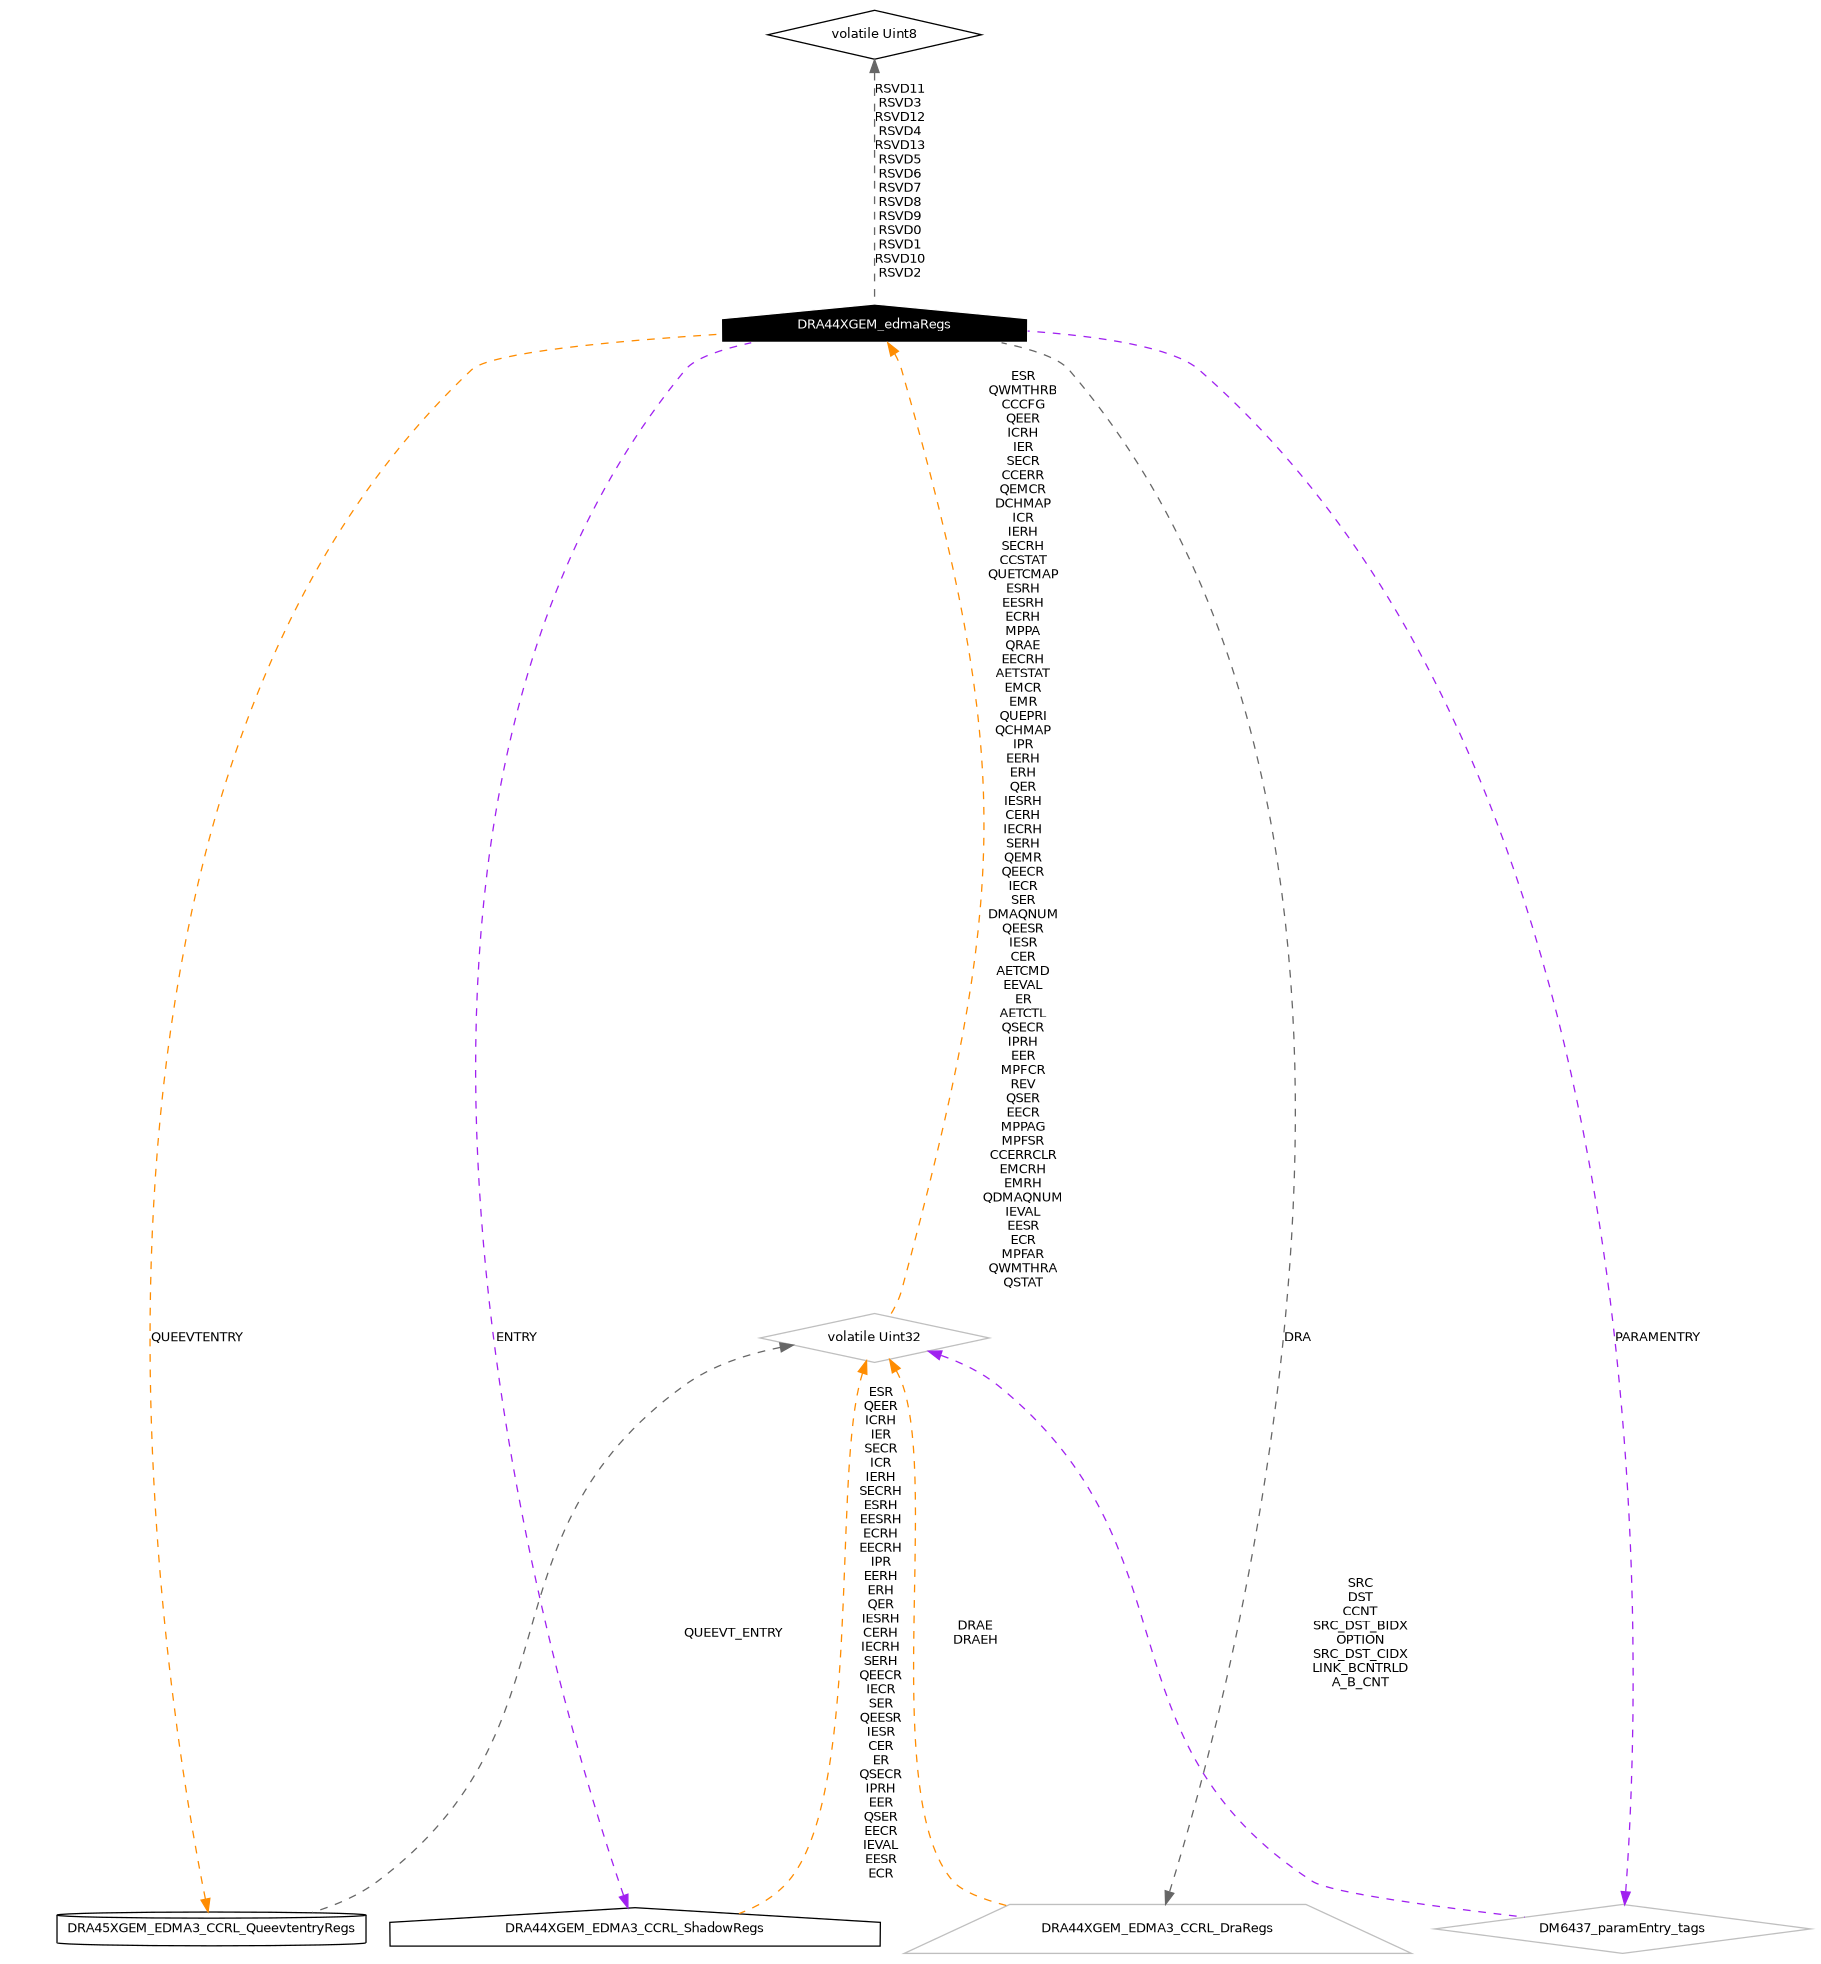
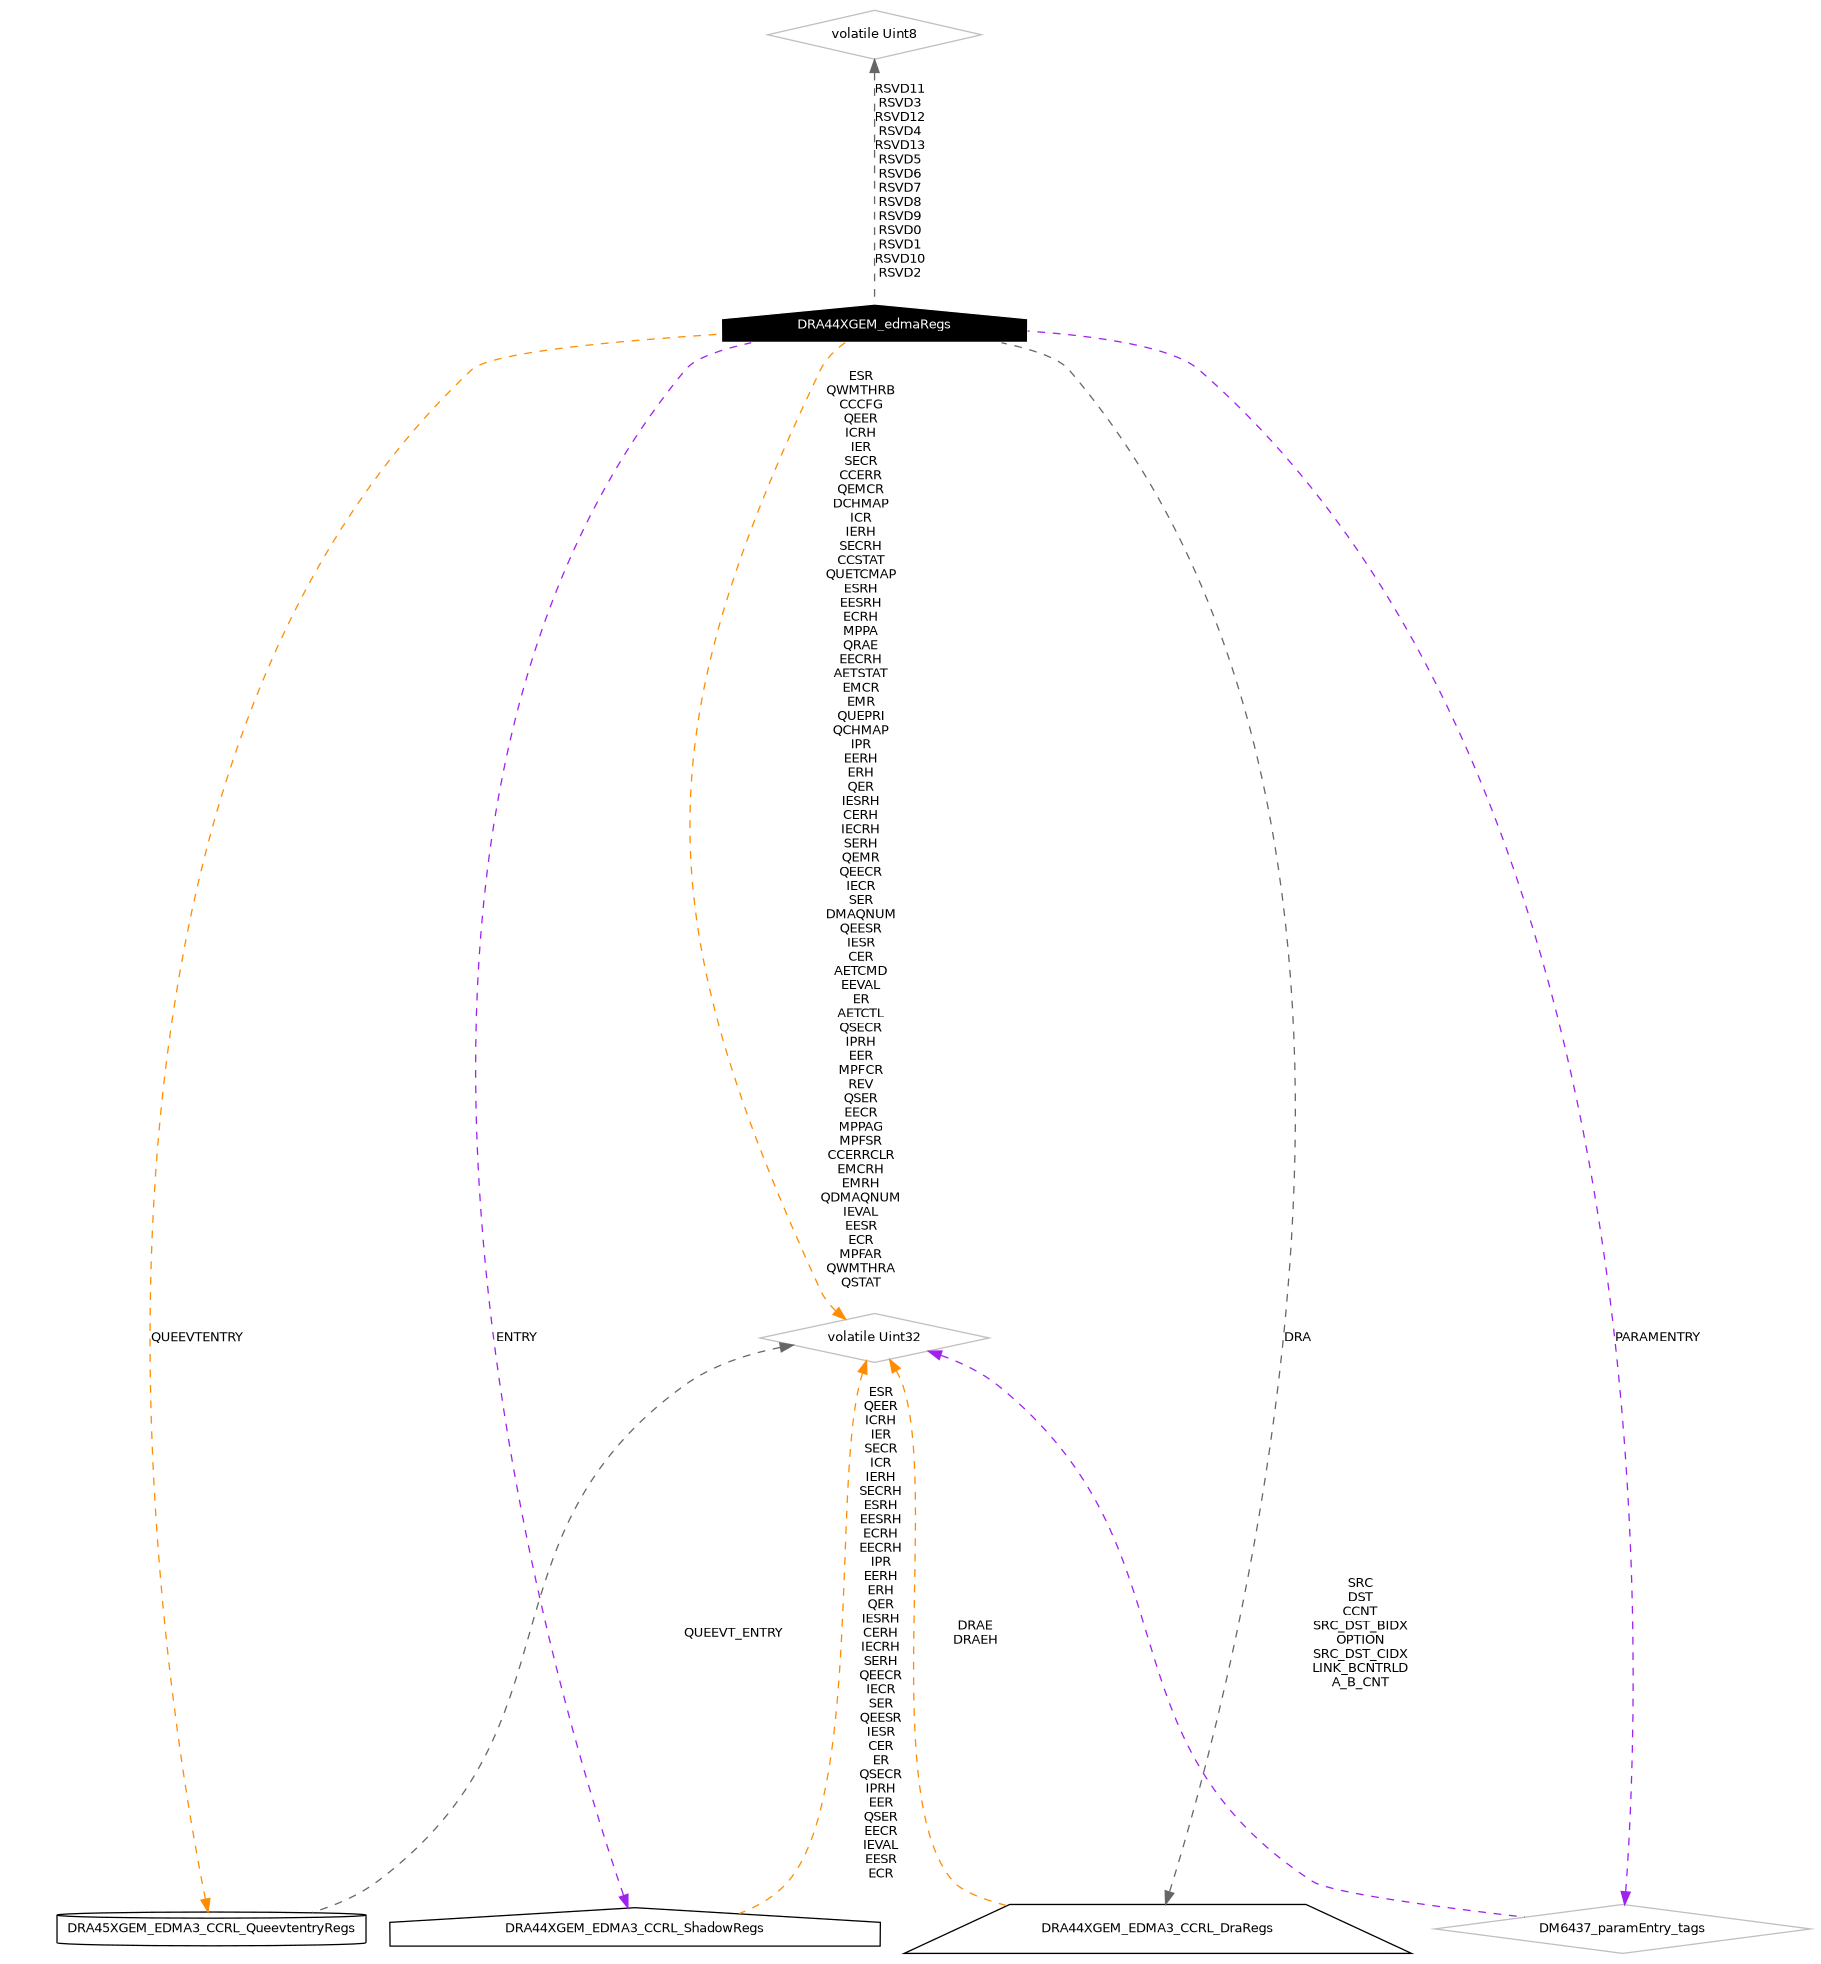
(875, 35) -> (875, 35)
(984, 836) -> (690, 824)
(1158, 1929) -> (1158, 1929)
